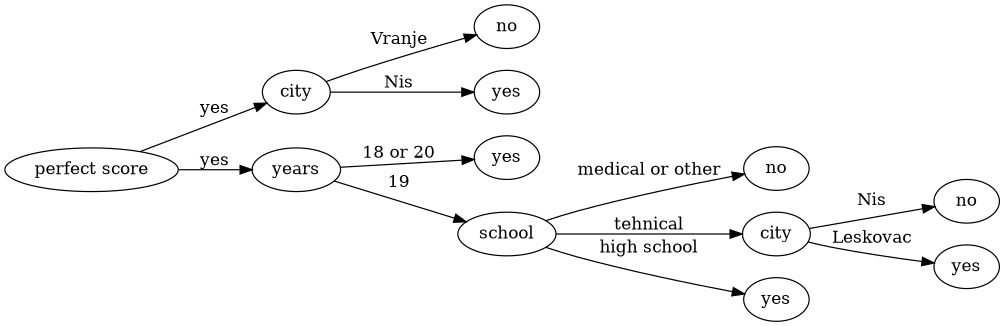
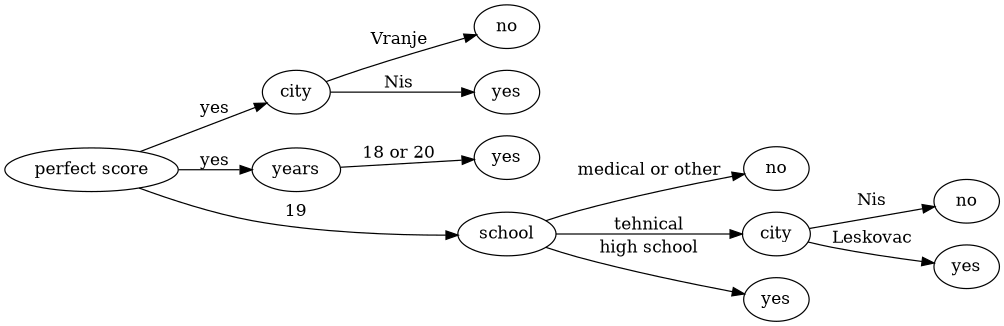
(394, 200) -> (290, 226)
